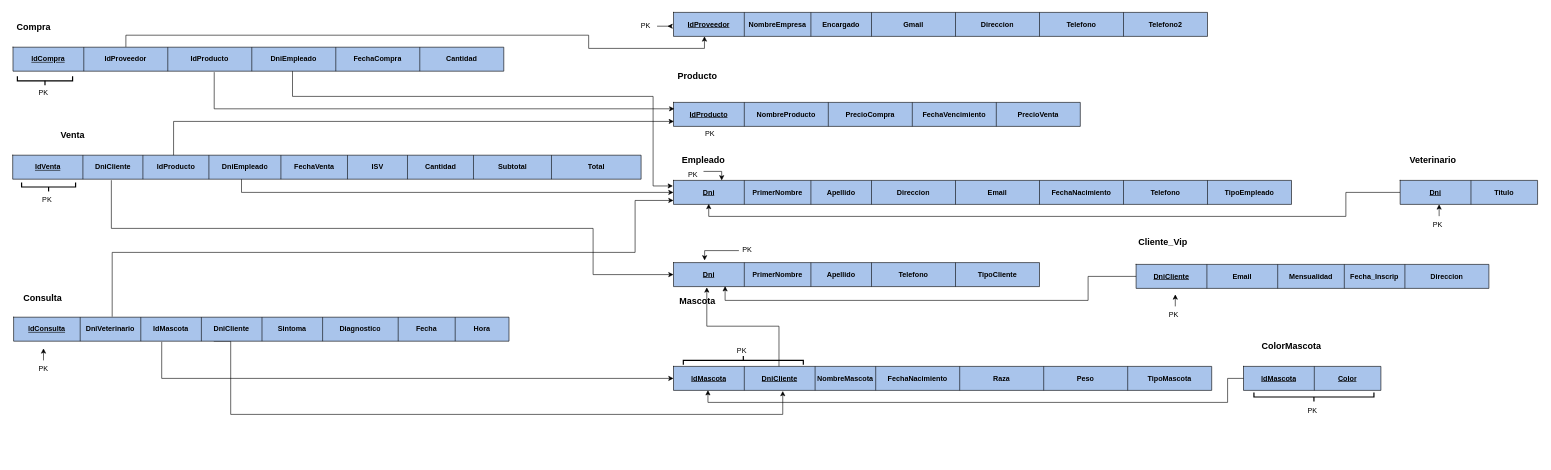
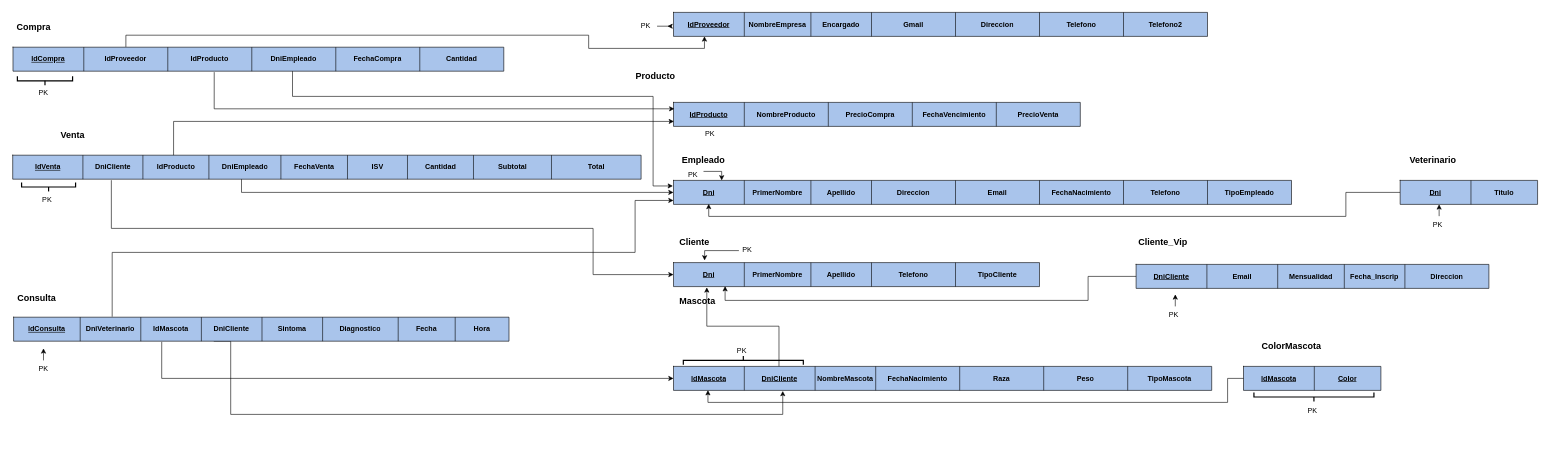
(698, 75) -> (656, 75)
none -> (695, 242)
(43, 297) -> (37, 297)
